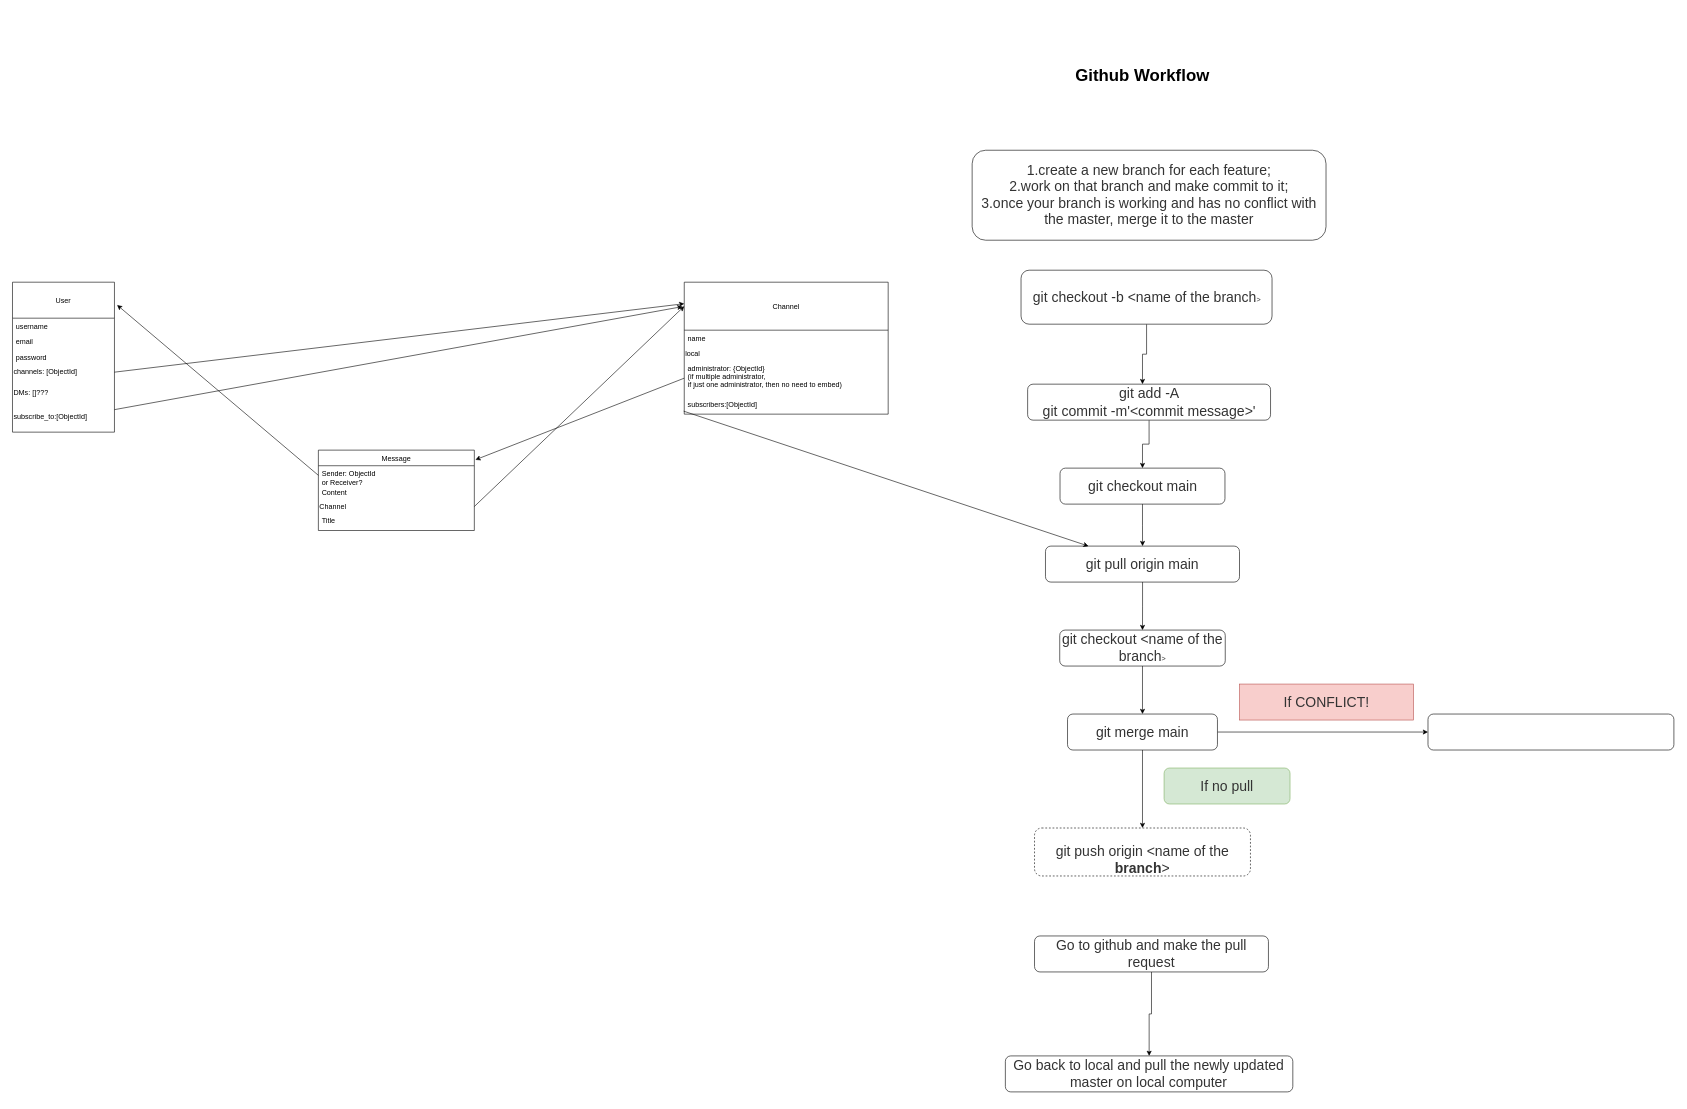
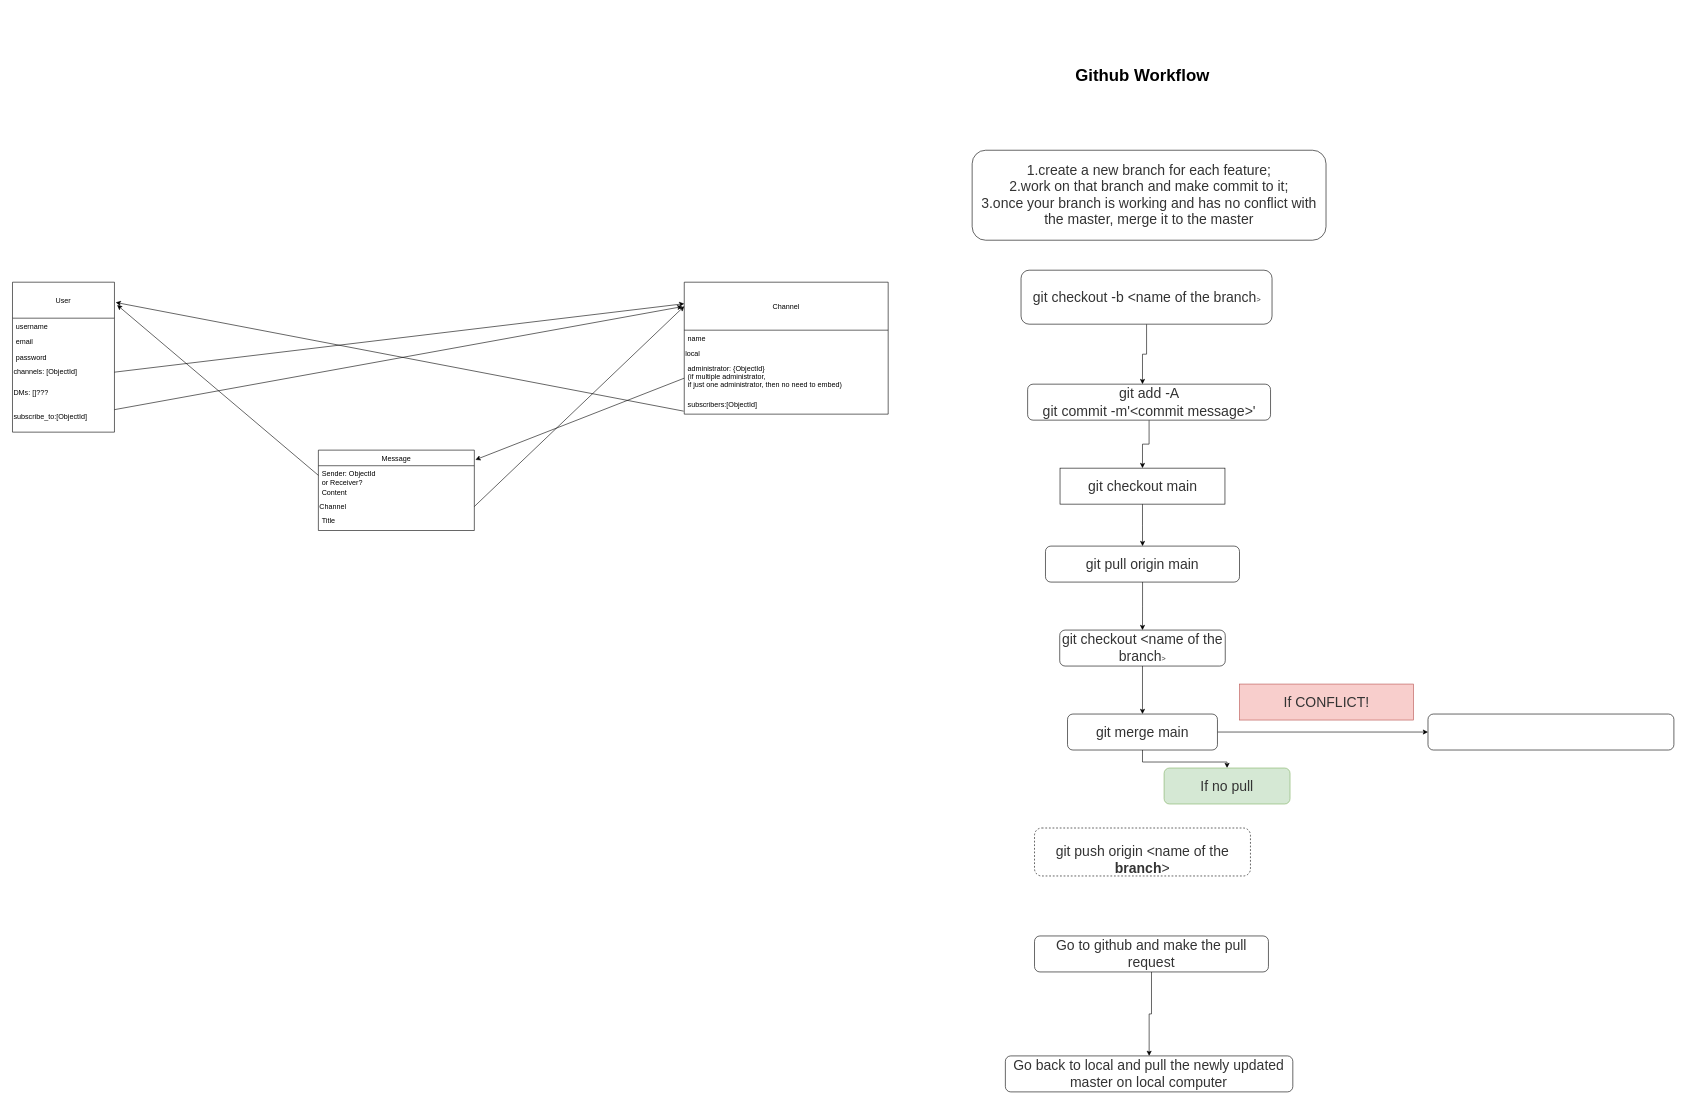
(885, 478) -> (544, 385)
(1143, 486) -> (1143, 486)
(1143, 792) -> (1226, 762)
